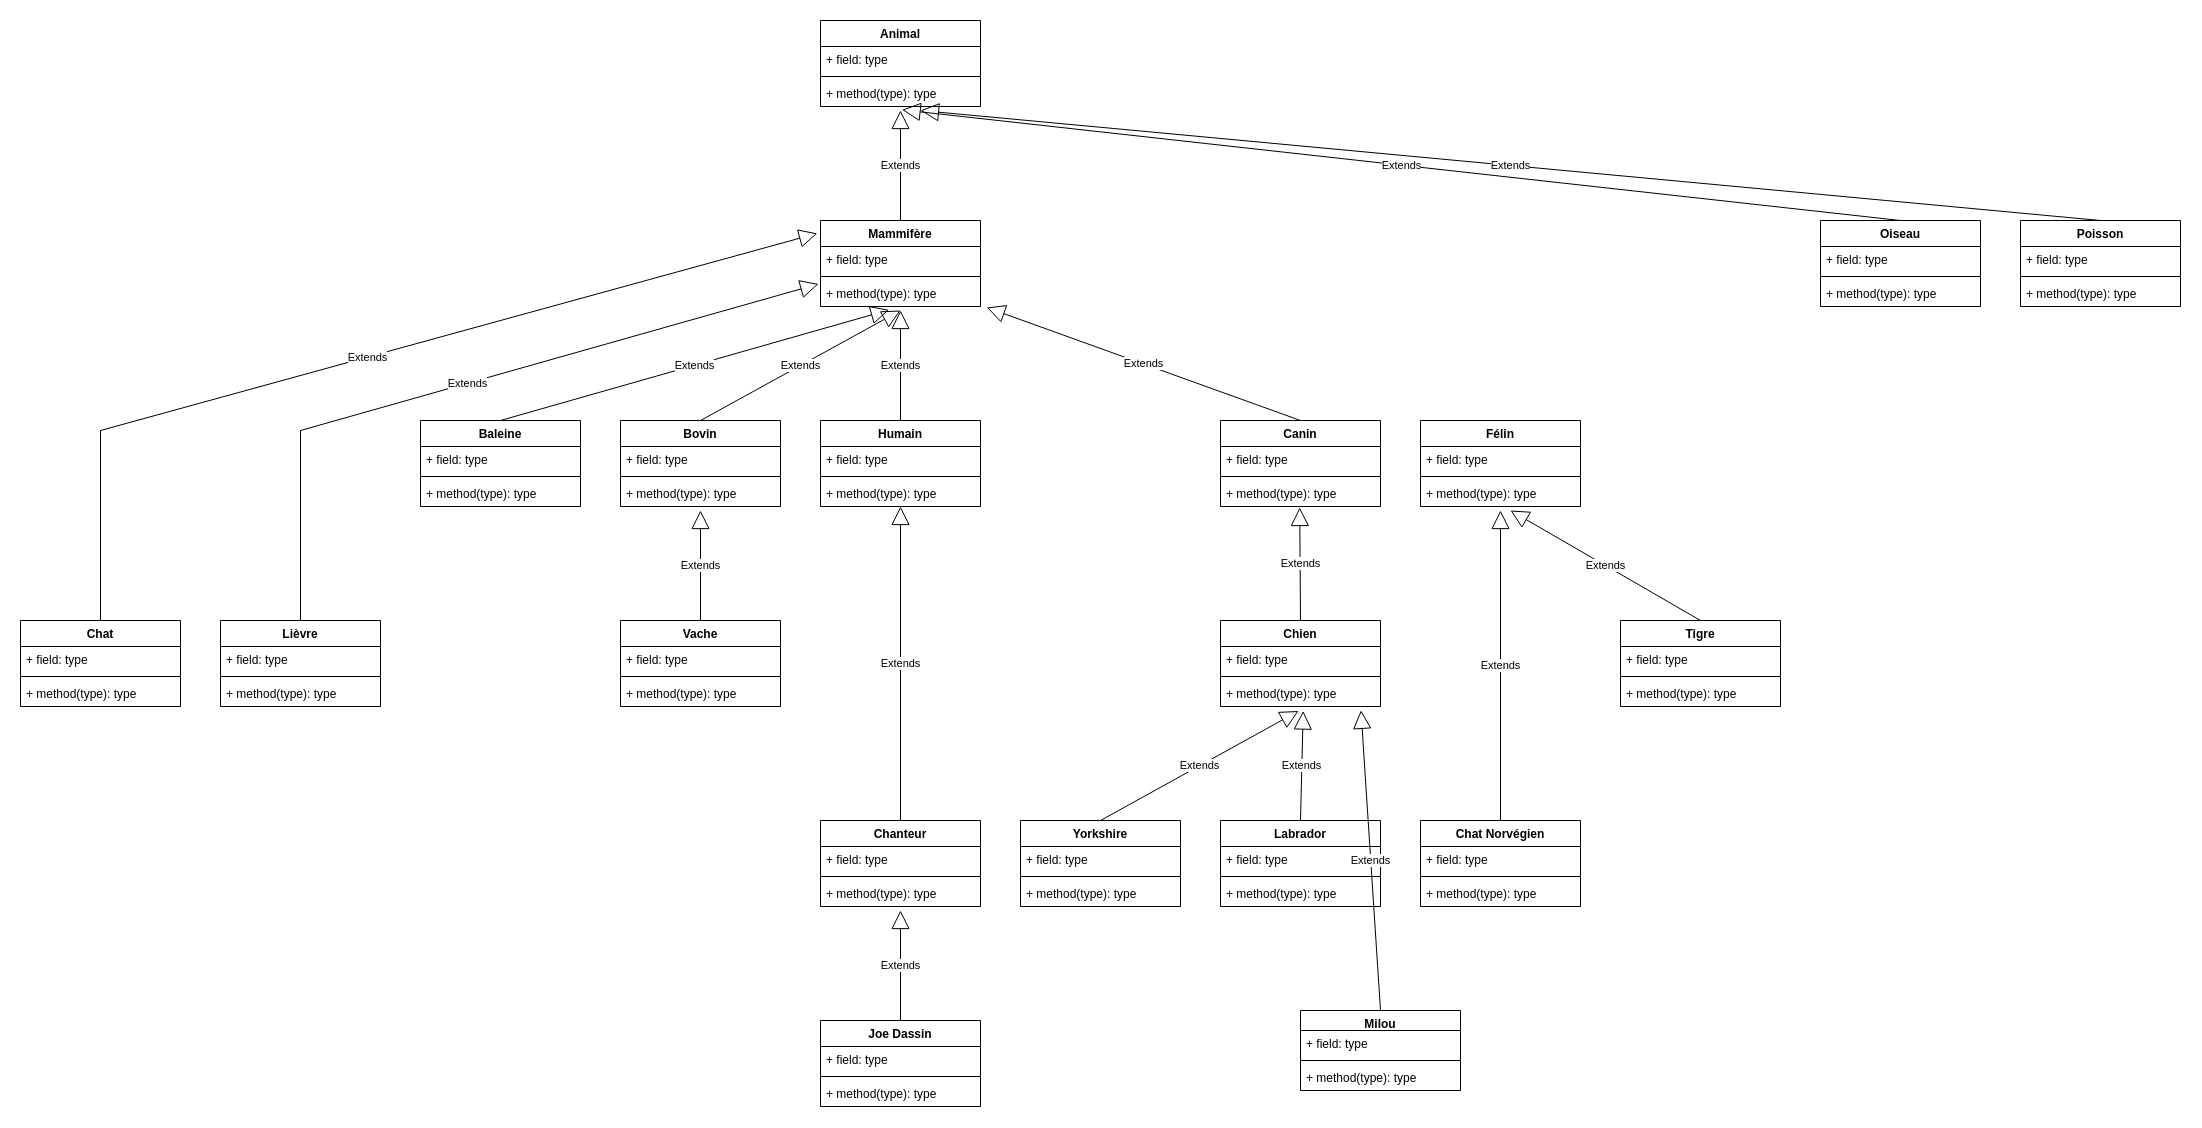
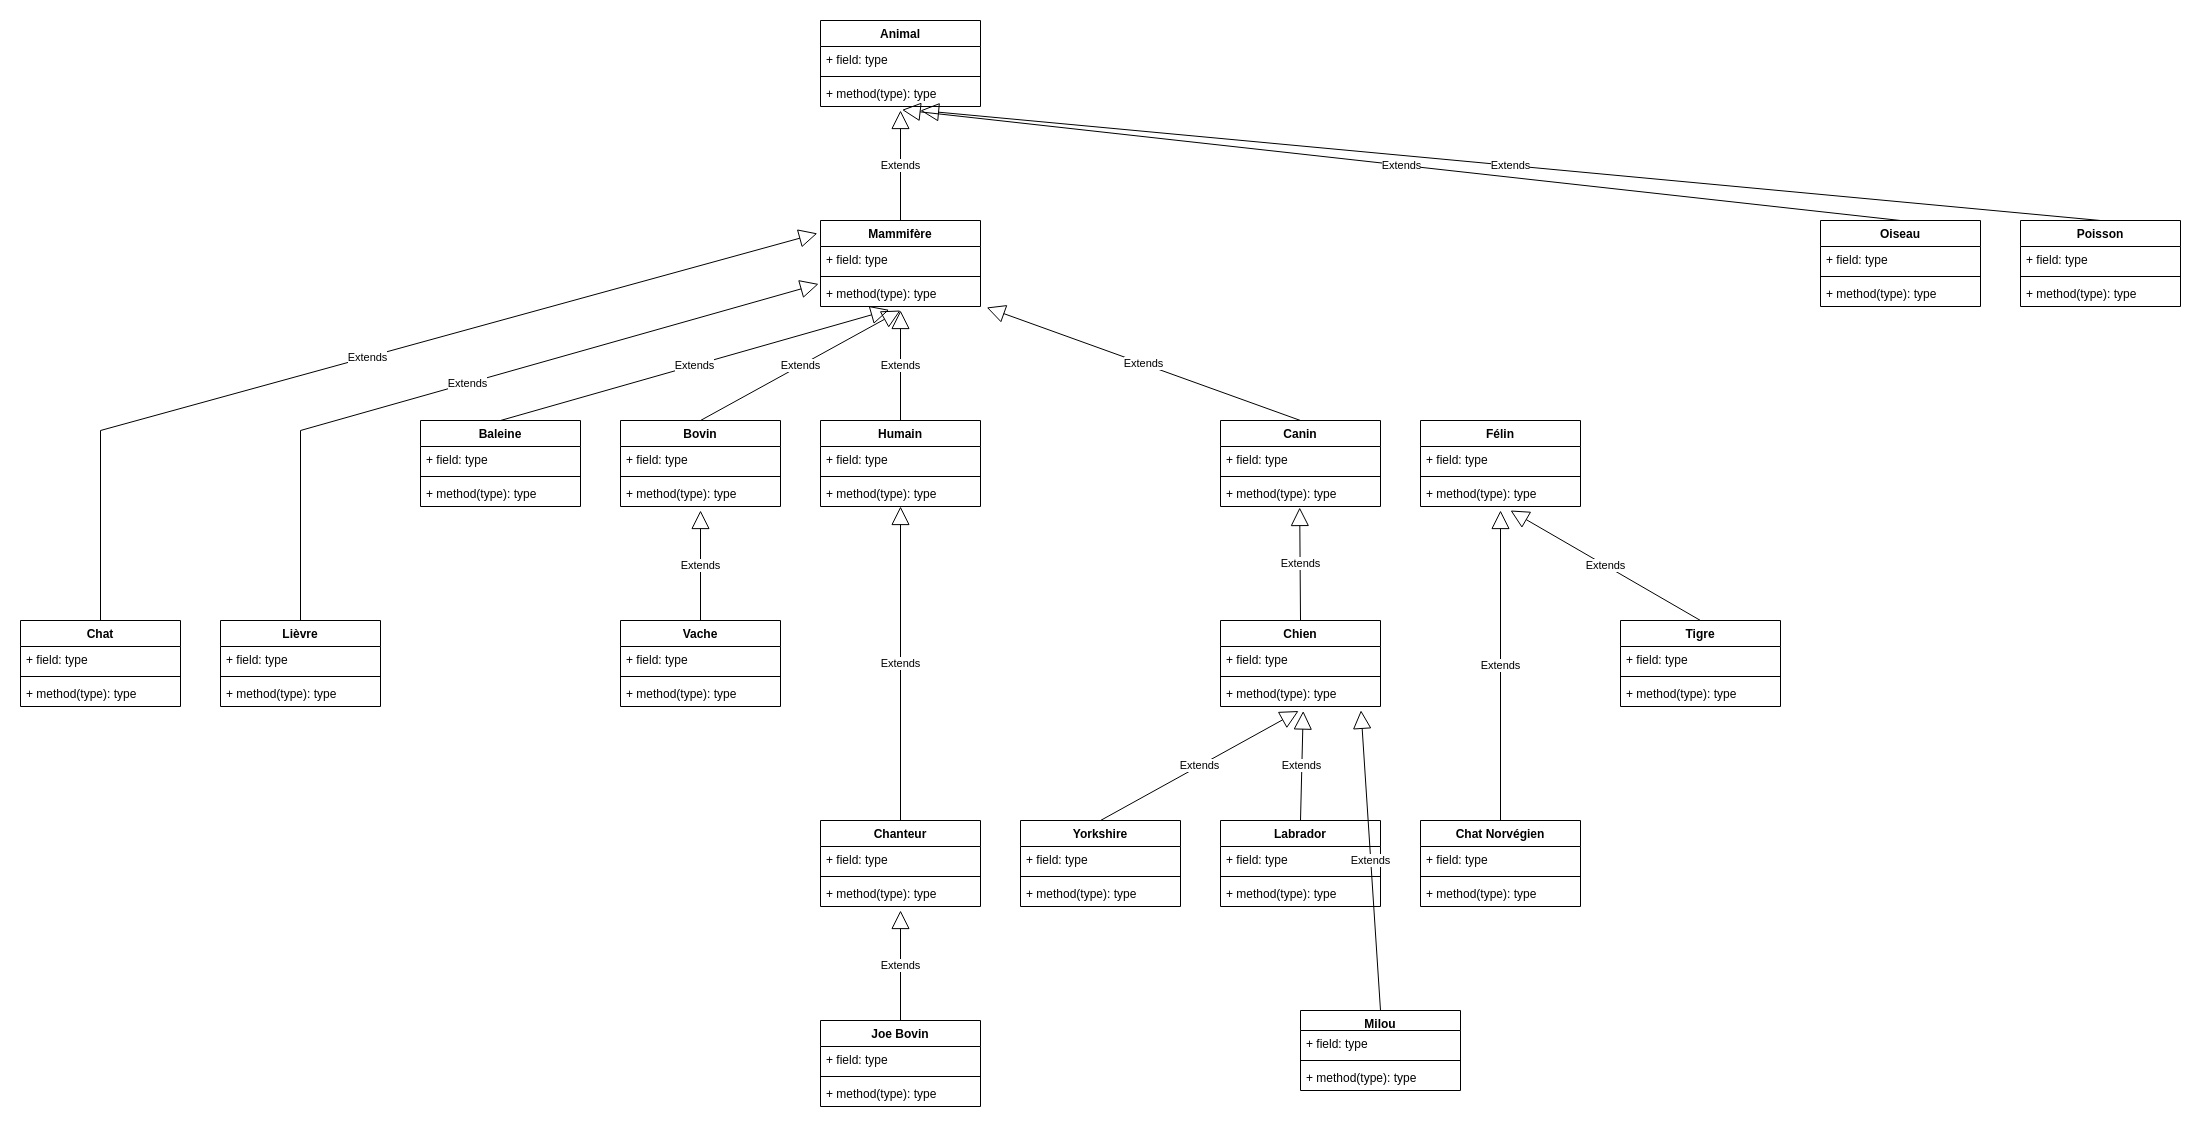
(900, 1034) -> (900, 1034)
